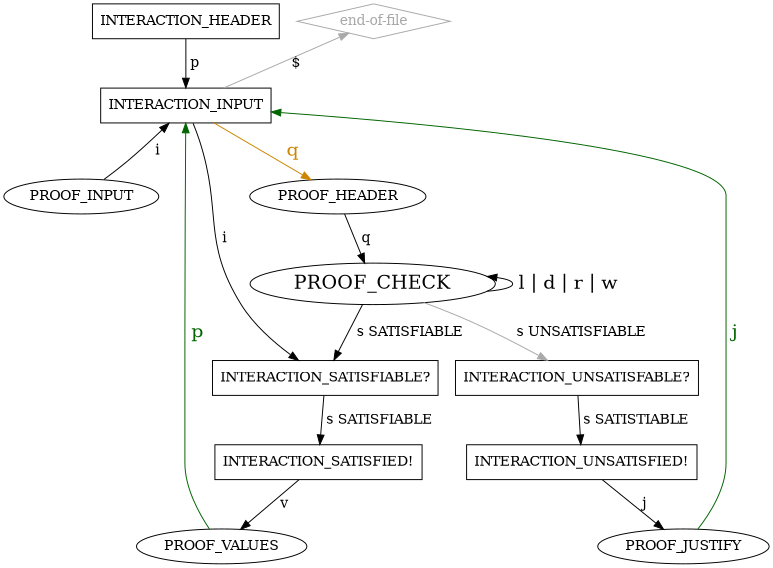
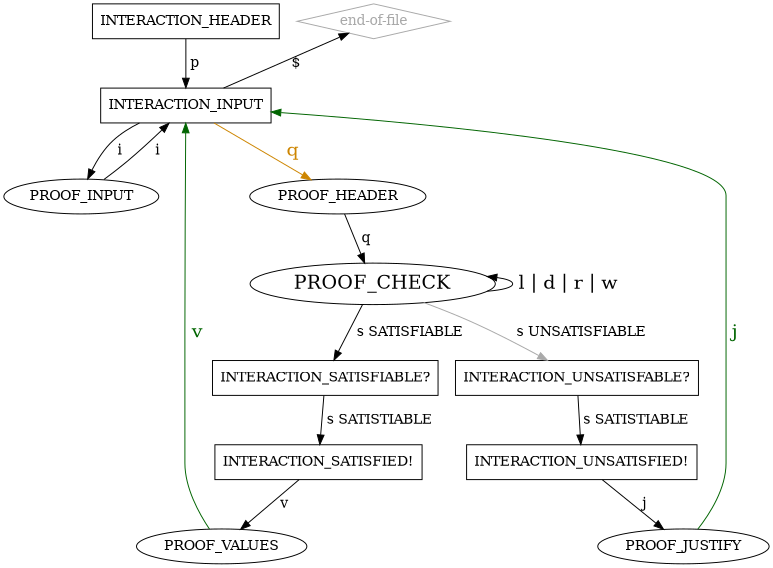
(282, 63) -> (282, 63)
(218, 250) -> (111, 142)
(197, 332) -> (197, 332)
(379, 420) -> (379, 420)
